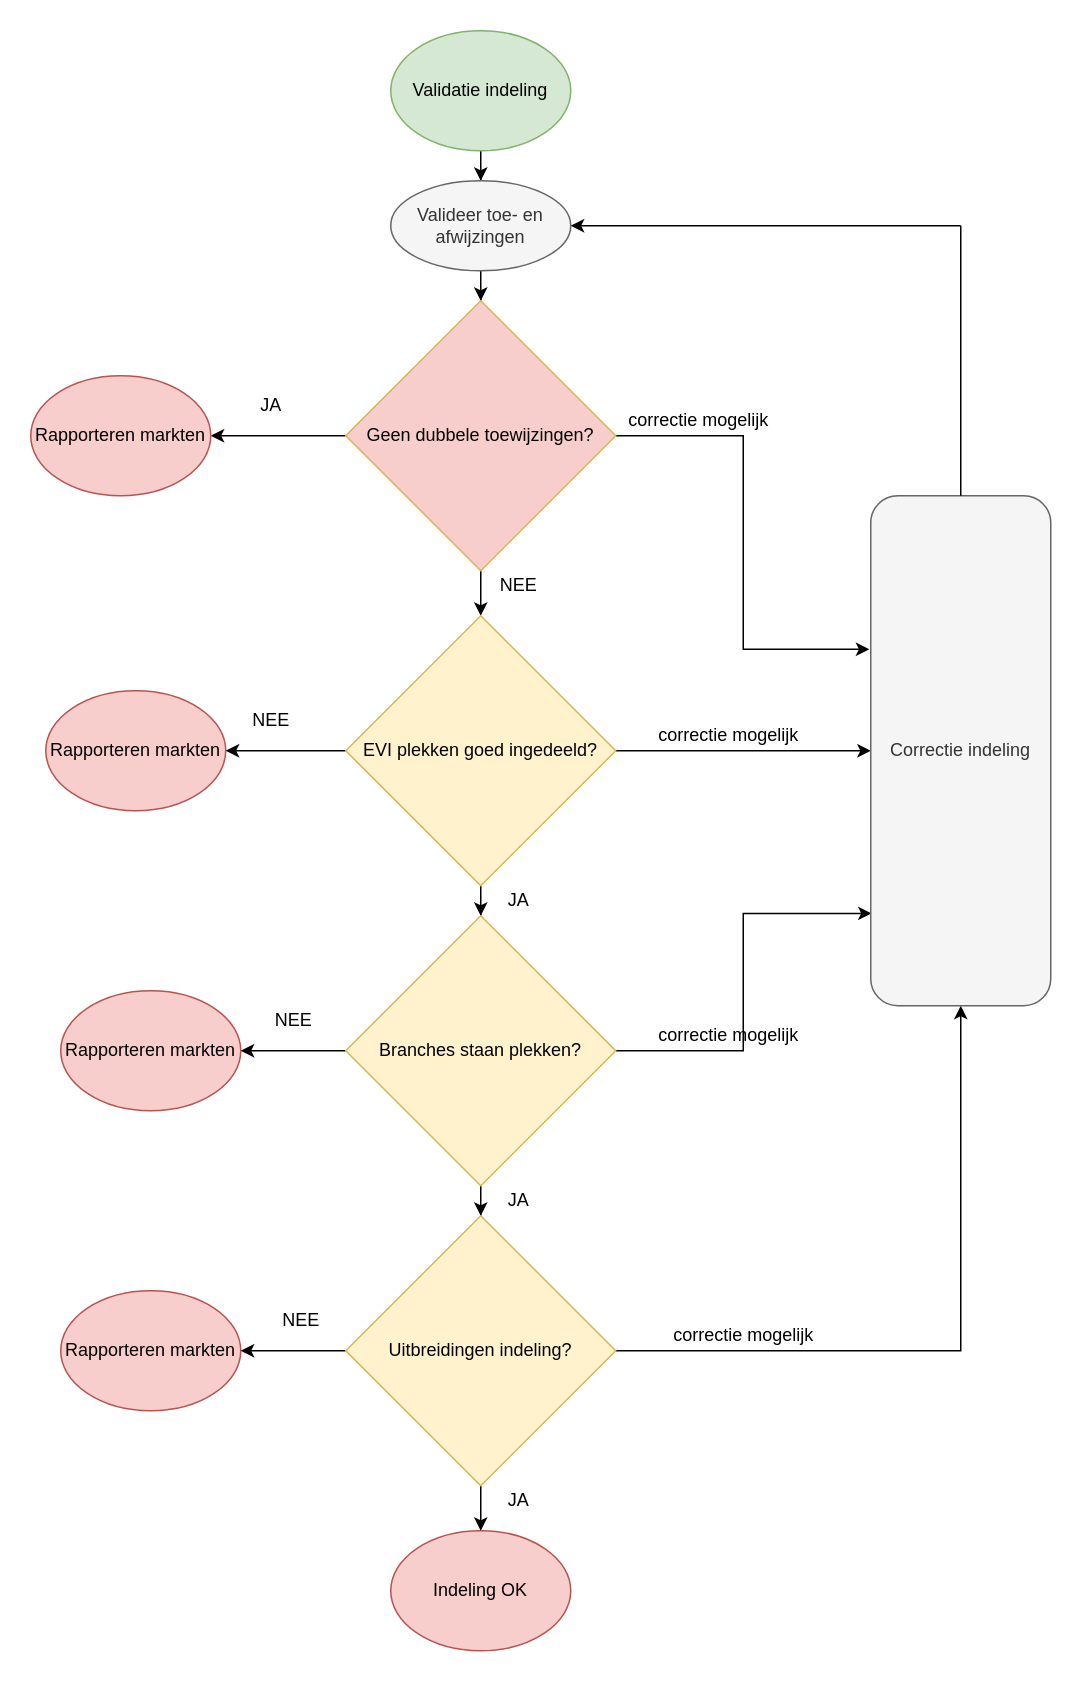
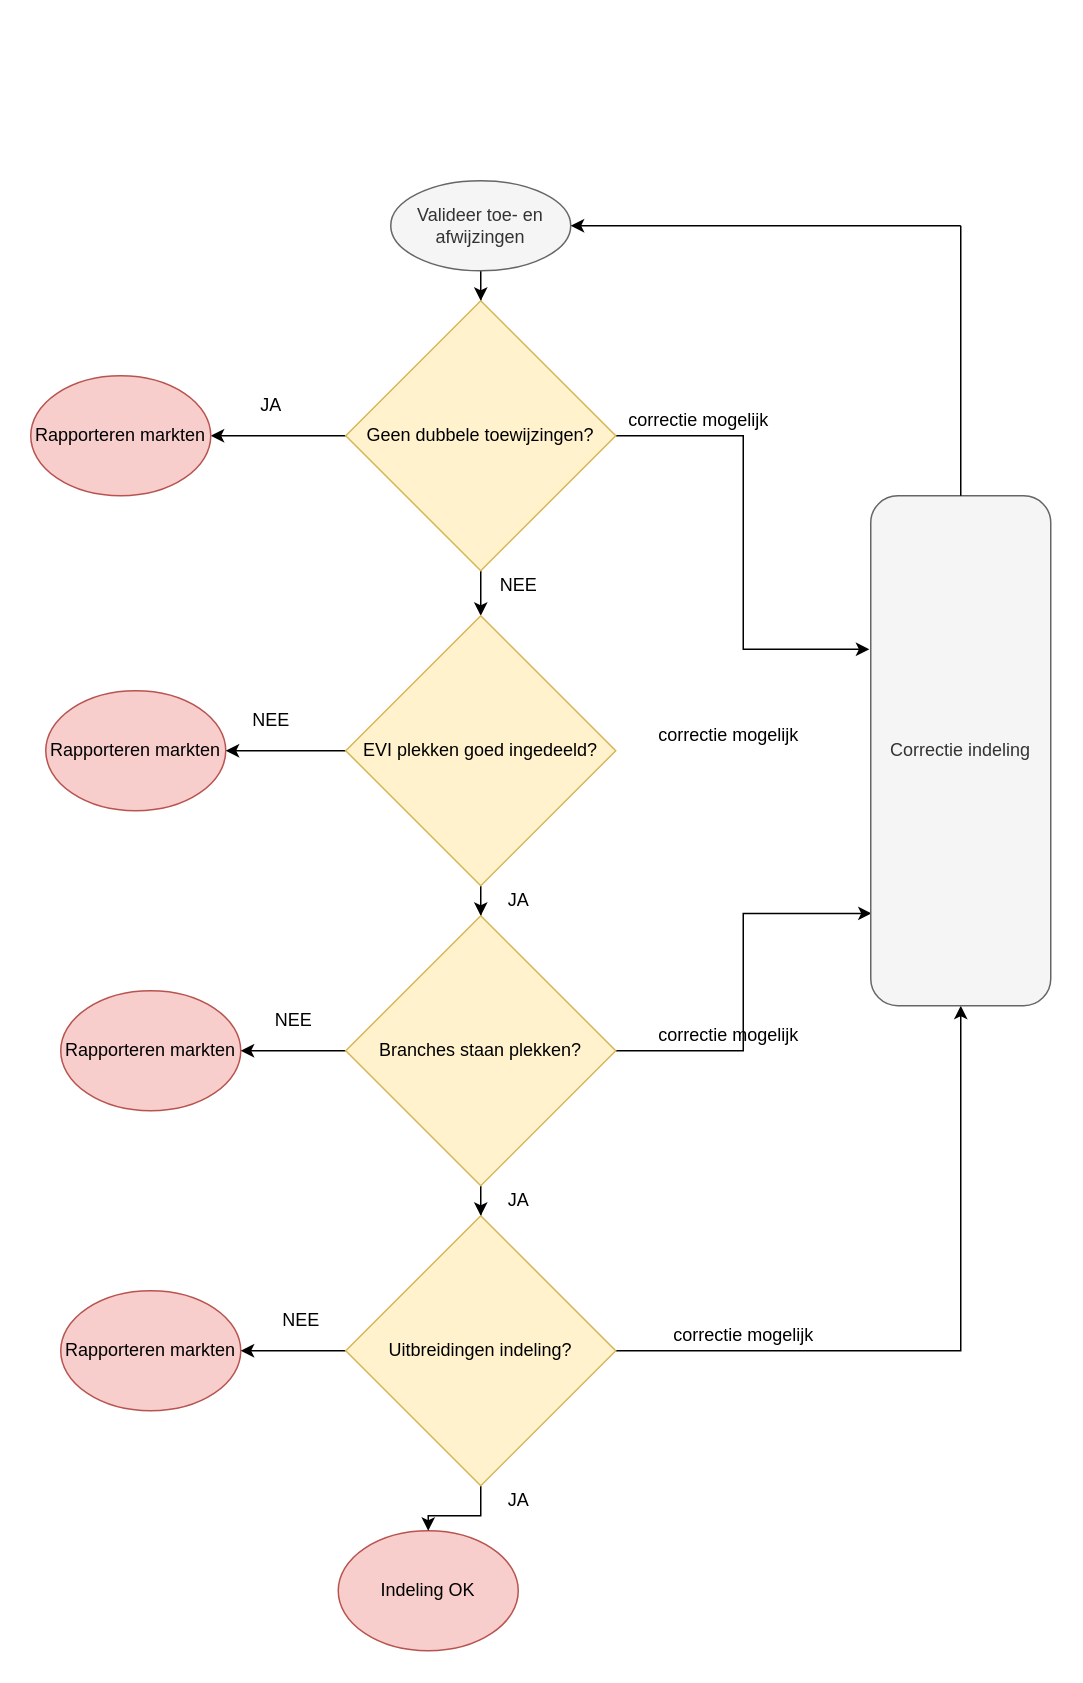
(481, 91) -> none
(481, 171) -> none
(481, 436) -> (481, 436)
(738, 751) -> none
(481, 1591) -> (428, 1591)
